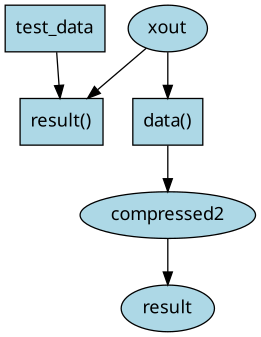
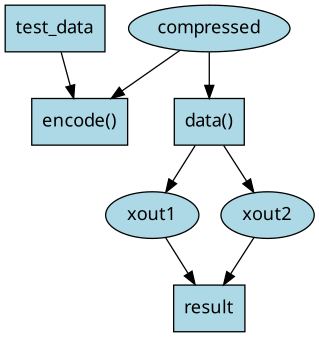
(168, 29) -> (209, 29)
(62, 122) -> (80, 122)
none -> (152, 215)
(168, 215) -> (268, 215)
(168, 308) -> (209, 308)
